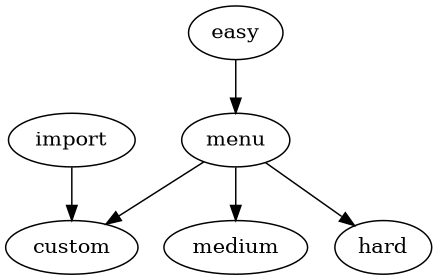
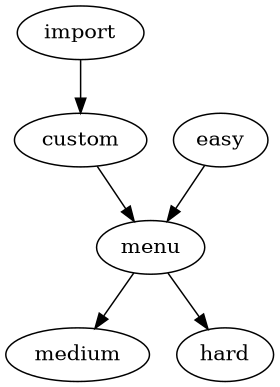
(161, 189) -> (112, 188)
